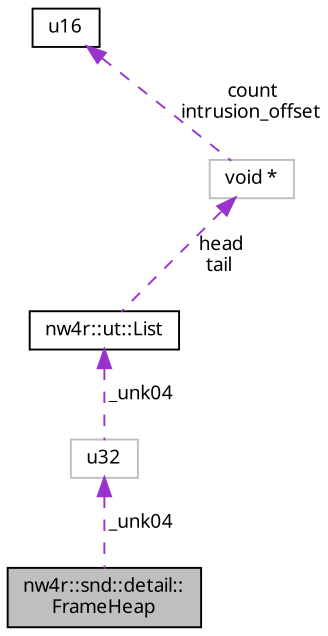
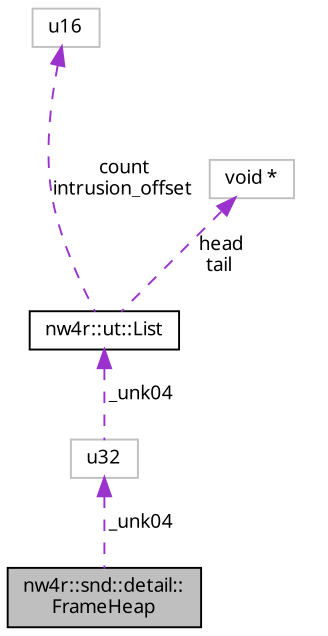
(66, 28) -> (66, 28)
(167, 110) -> (51, 192)
